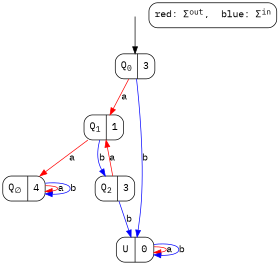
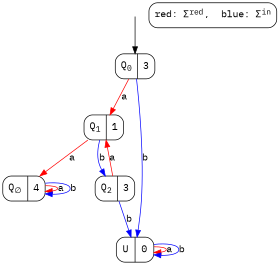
(197, 14) -> (197, 14)
